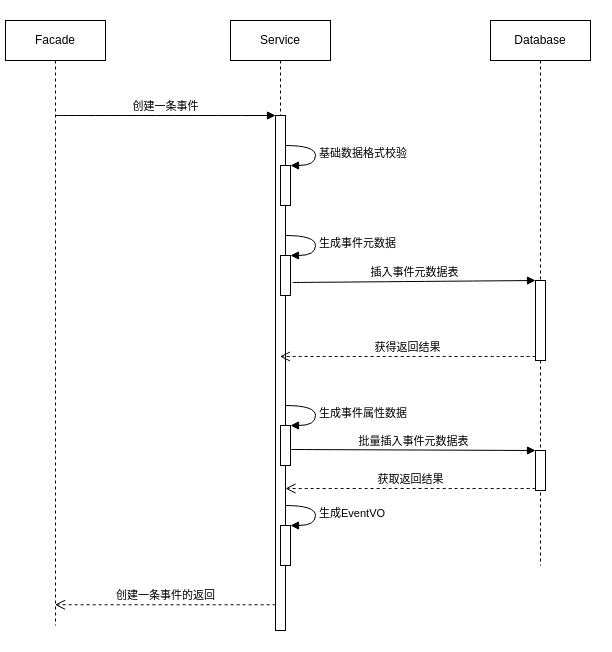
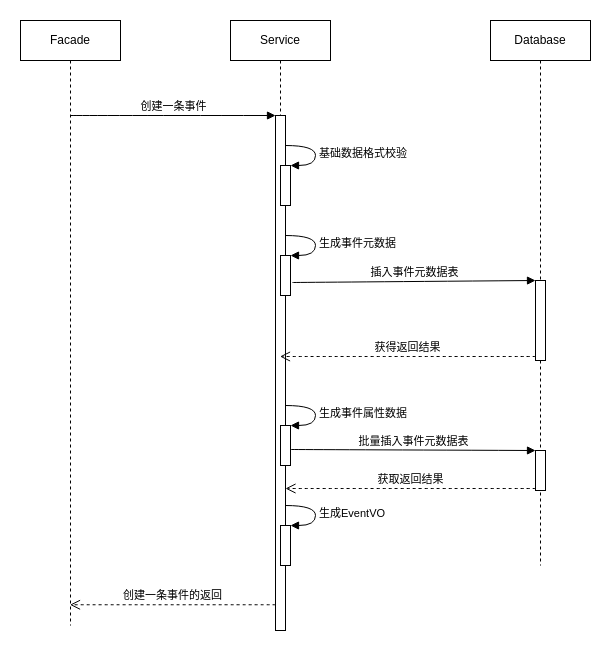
(56, 323) -> (71, 323)
